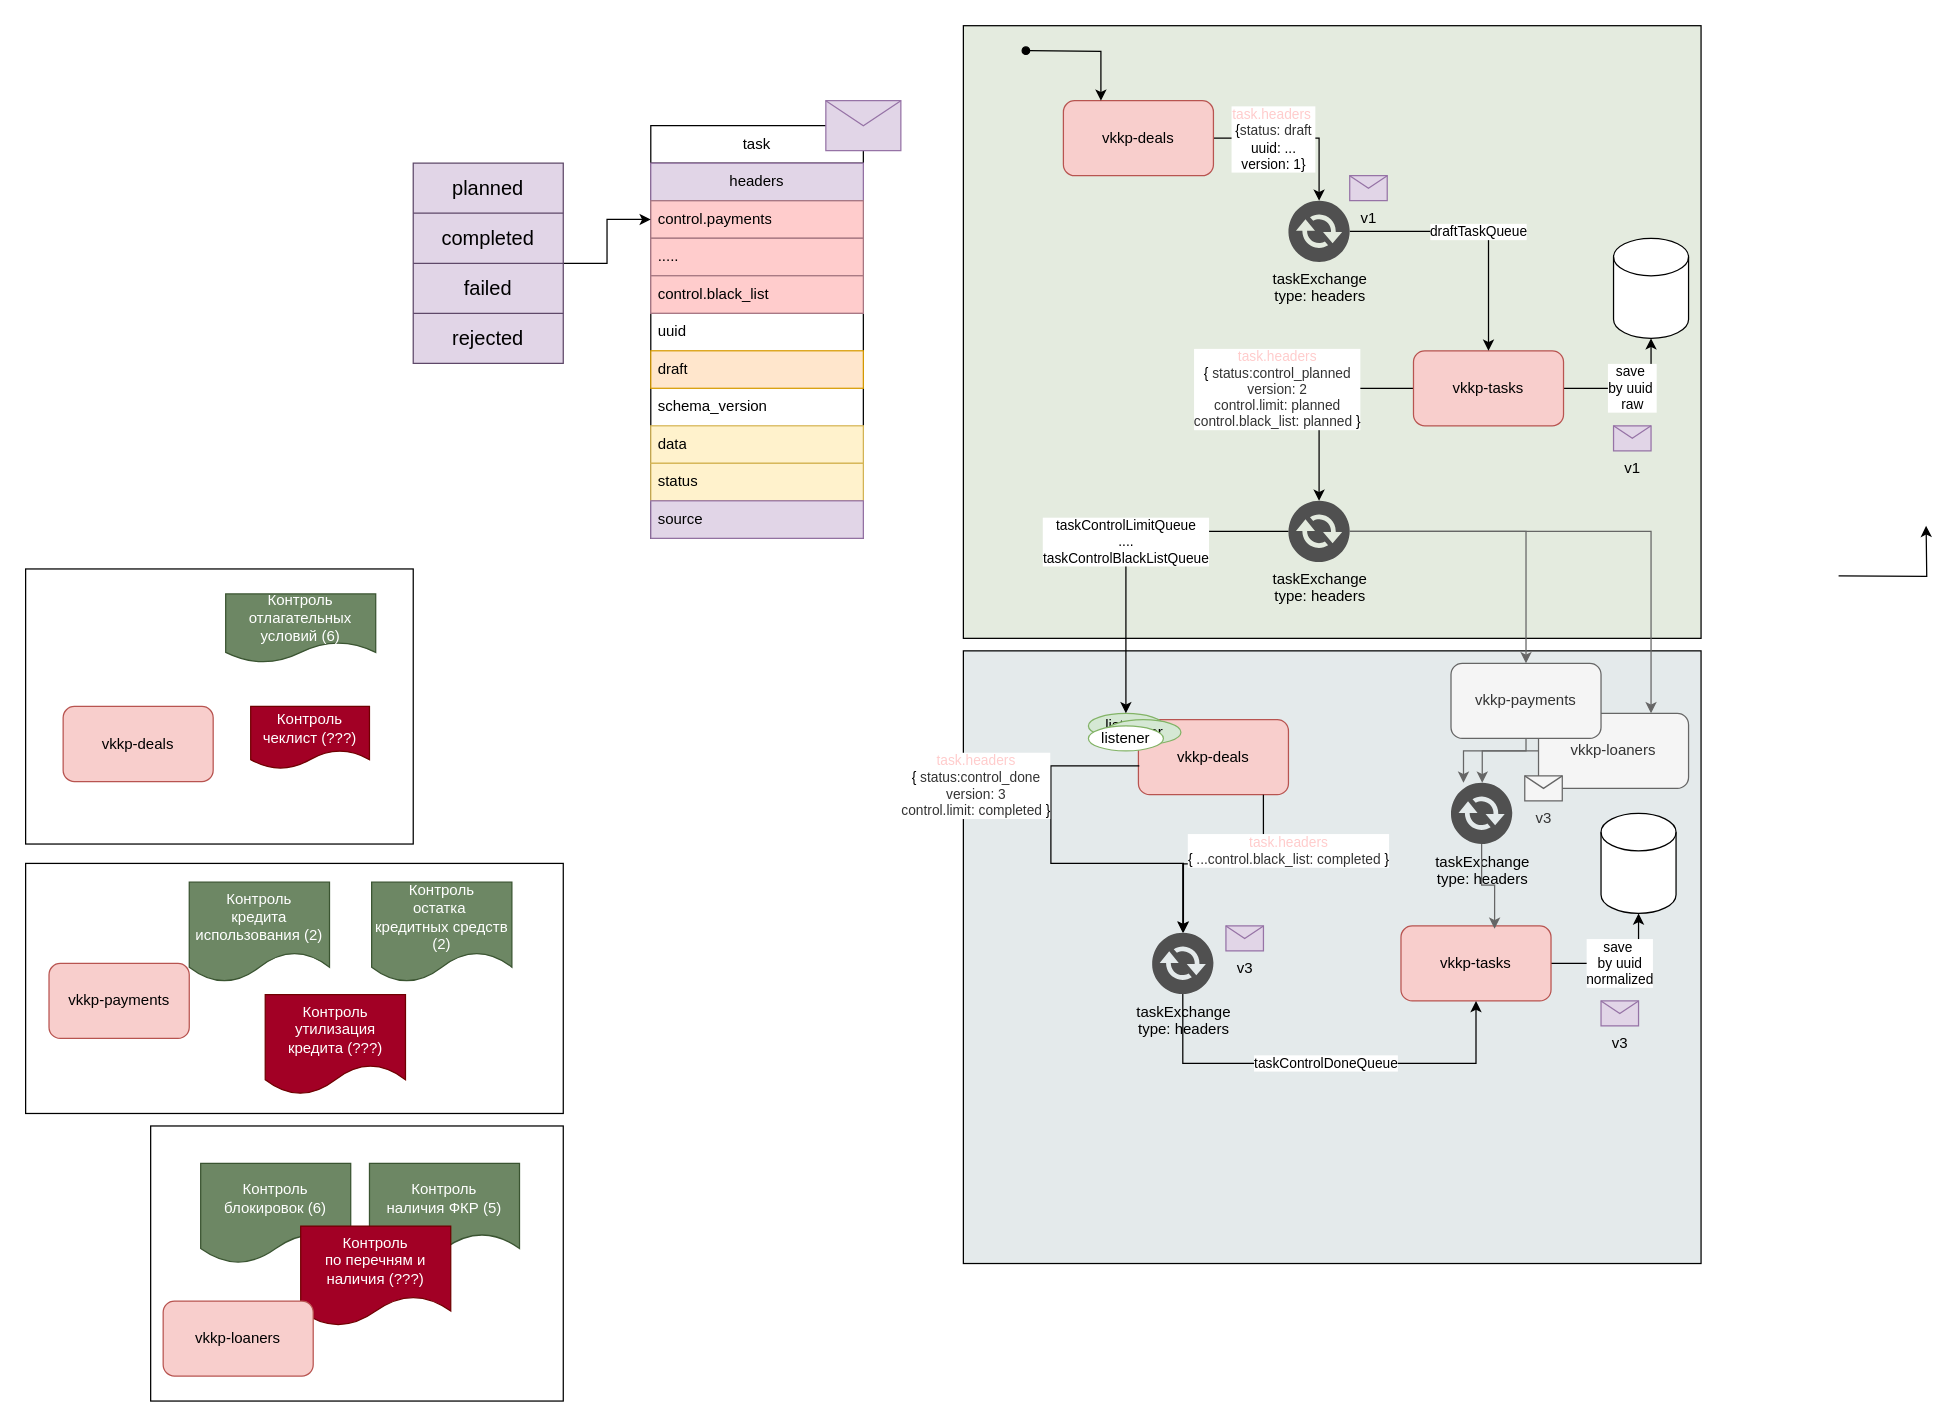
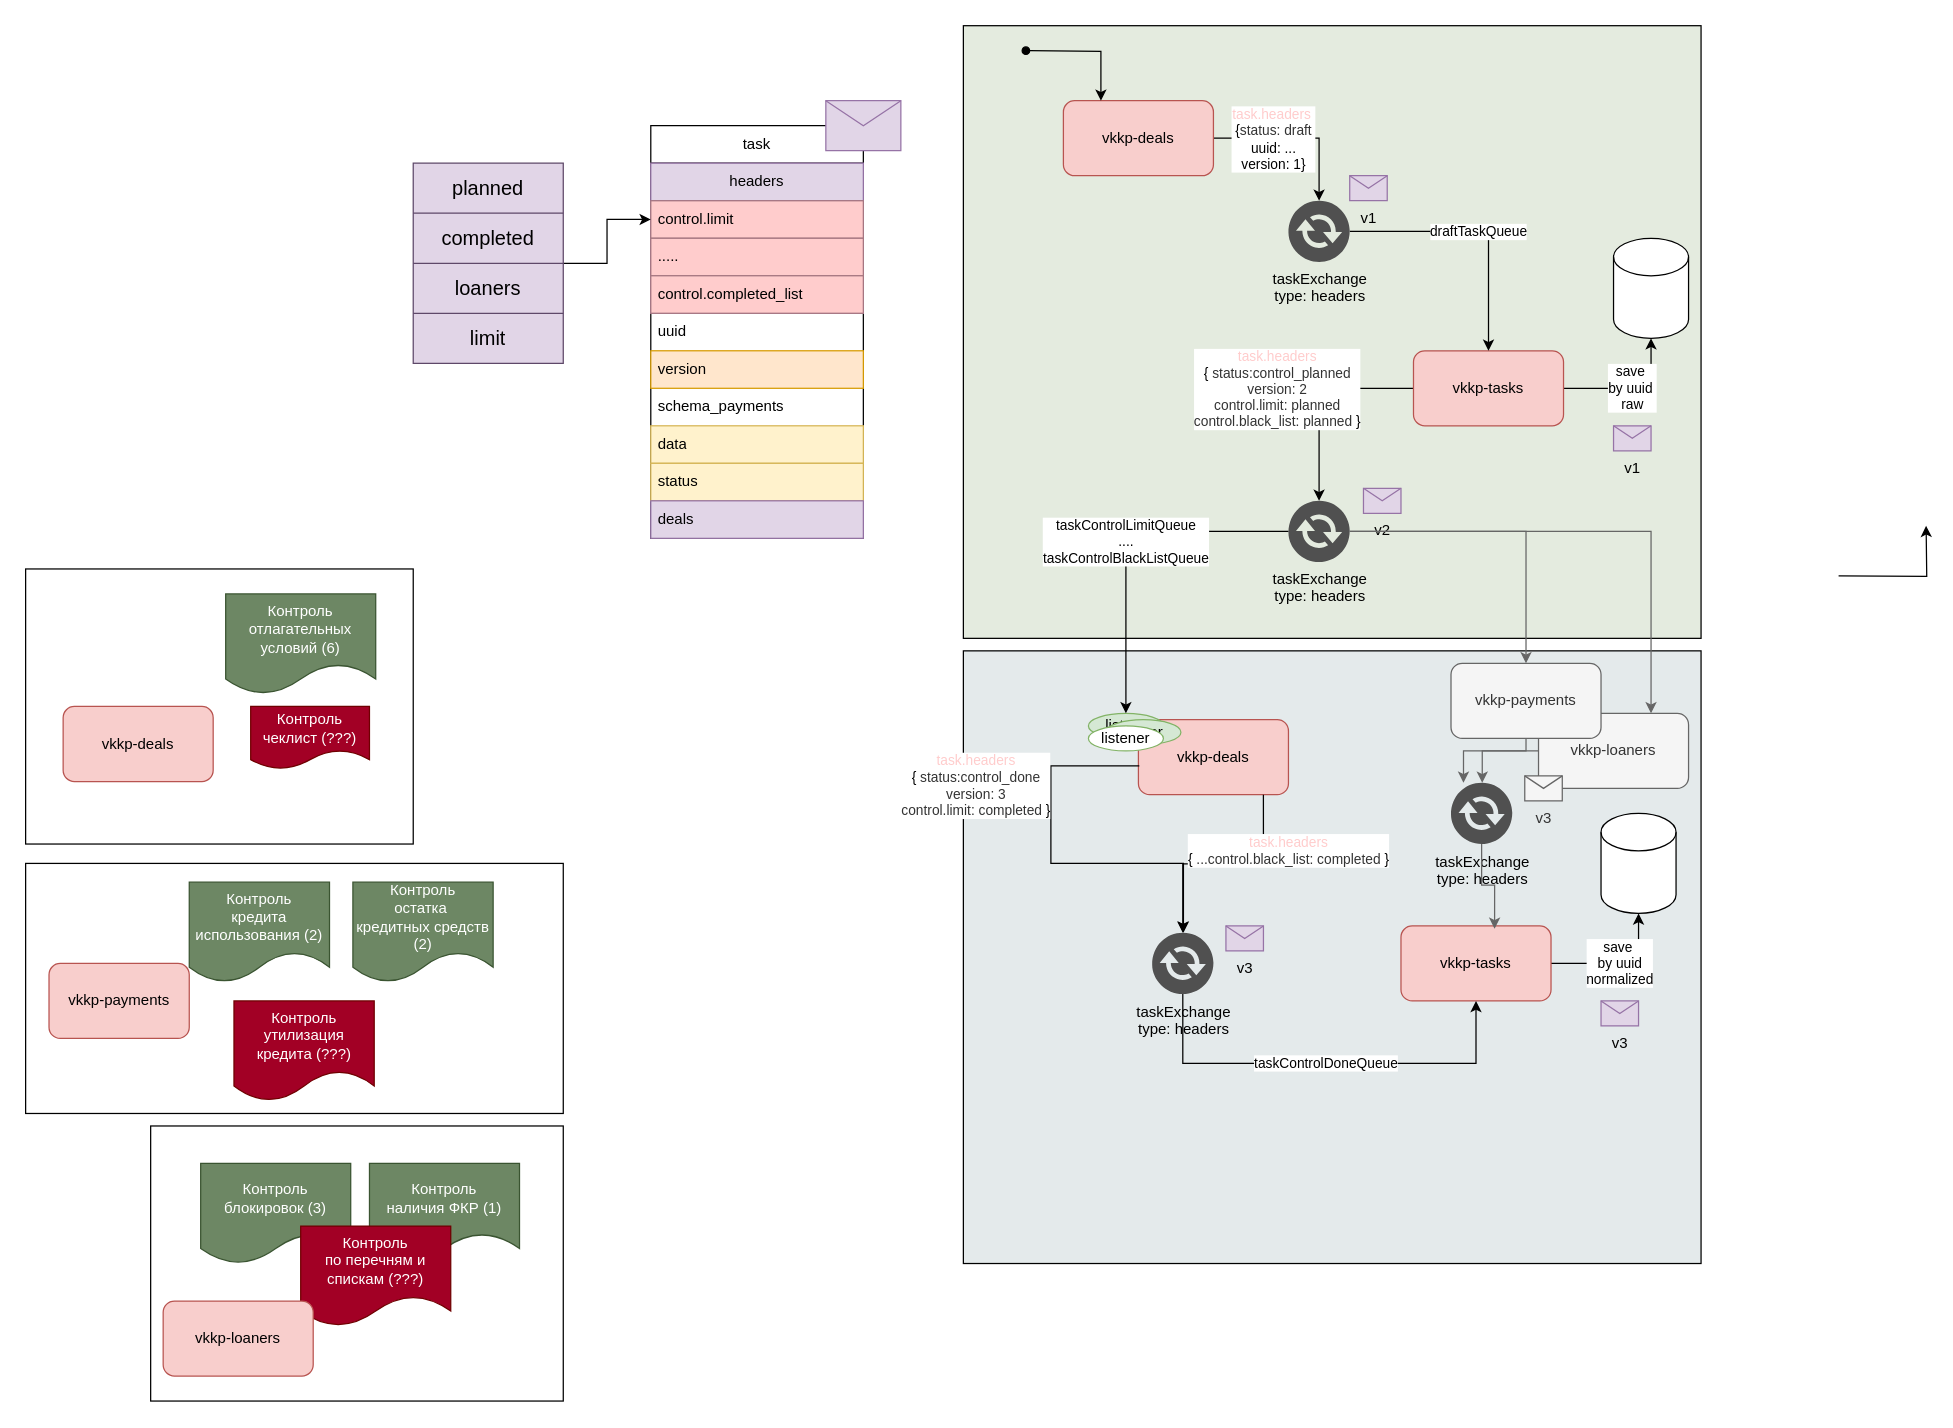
(721, 219) -> (703, 219)
(488, 288) -> (488, 288)
(724, 294) -> (741, 294)
(488, 338) -> (488, 338)
(679, 369) -> (686, 369)
(715, 407) -> (721, 407)
none -> (1382, 501)
(683, 519) -> (677, 519)
(301, 628) -> (301, 644)
(442, 932) -> (423, 932)
(335, 1044) -> (304, 1051)
(276, 1198) -> (276, 1198)
(444, 1198) -> (444, 1198)
(376, 1261) -> (376, 1261)
